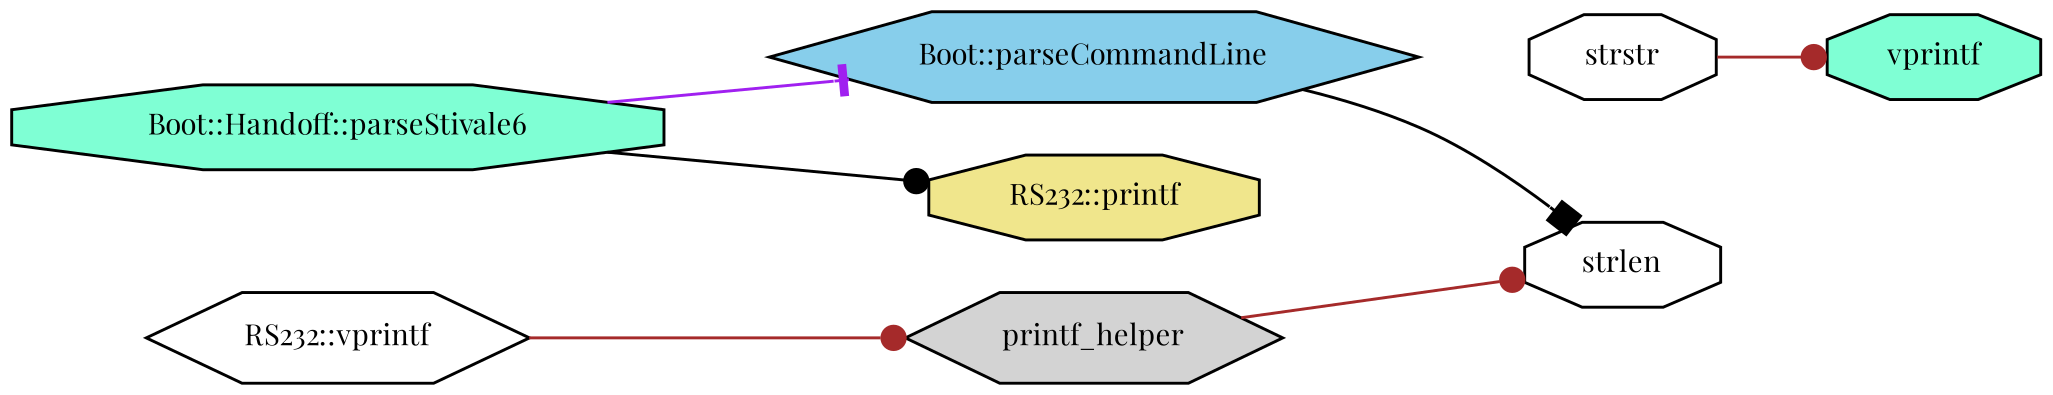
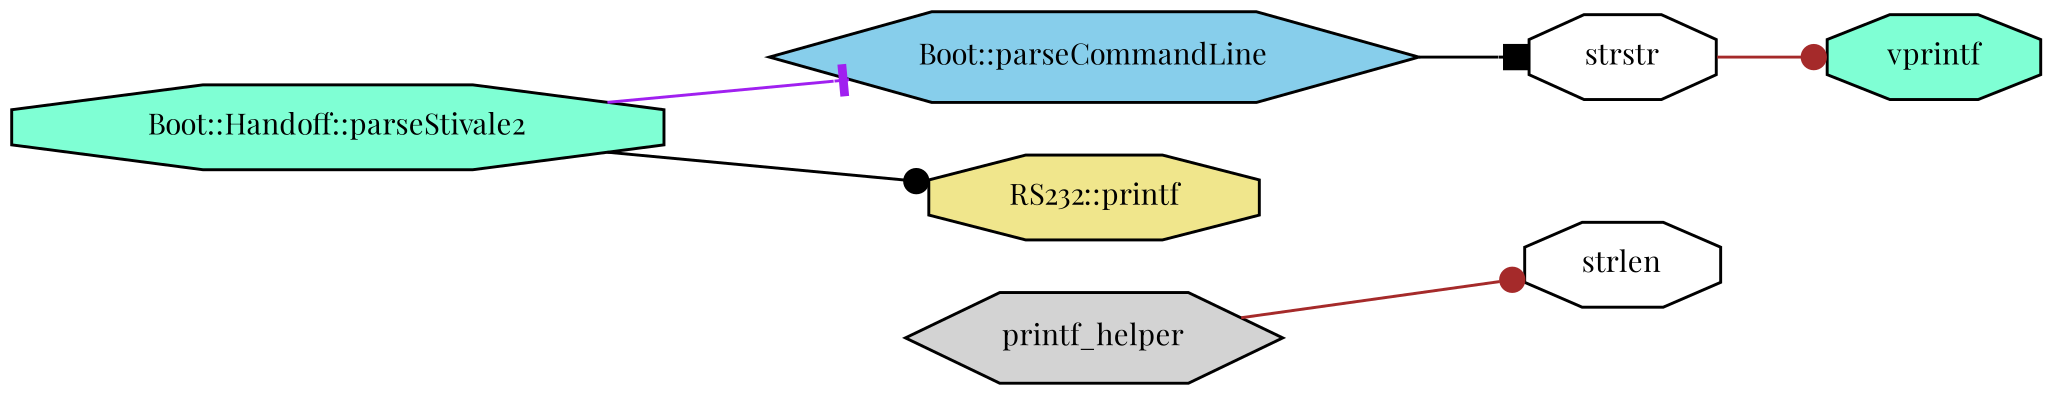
(338, 127) -> (338, 127)
(1433, 134) -> (1459, 57)
(338, 338) -> none
